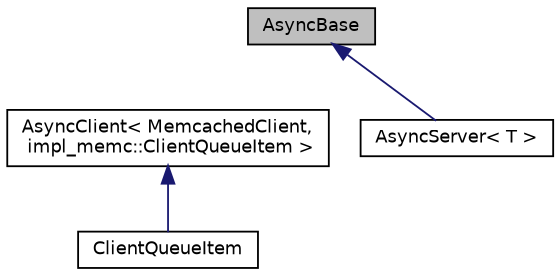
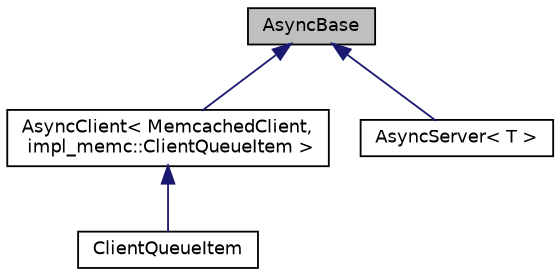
none -> (239, 83)
